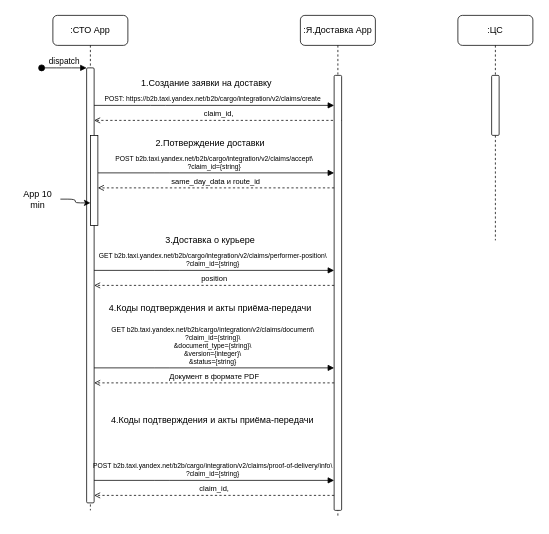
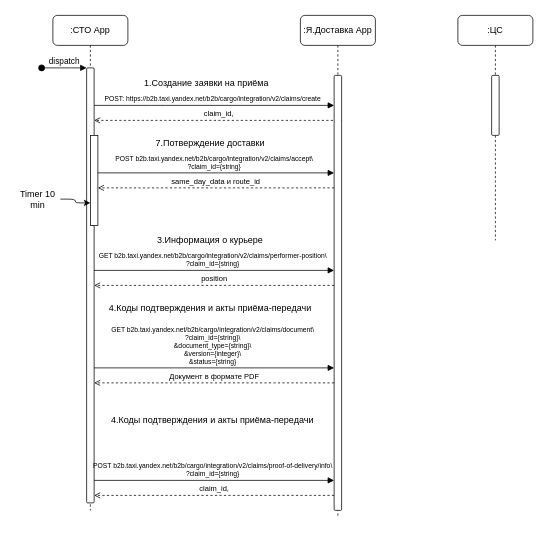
(207, 83) -> (207, 83)
(210, 143) -> (210, 143)
(38, 199) -> (38, 199)
(210, 240) -> (210, 240)
